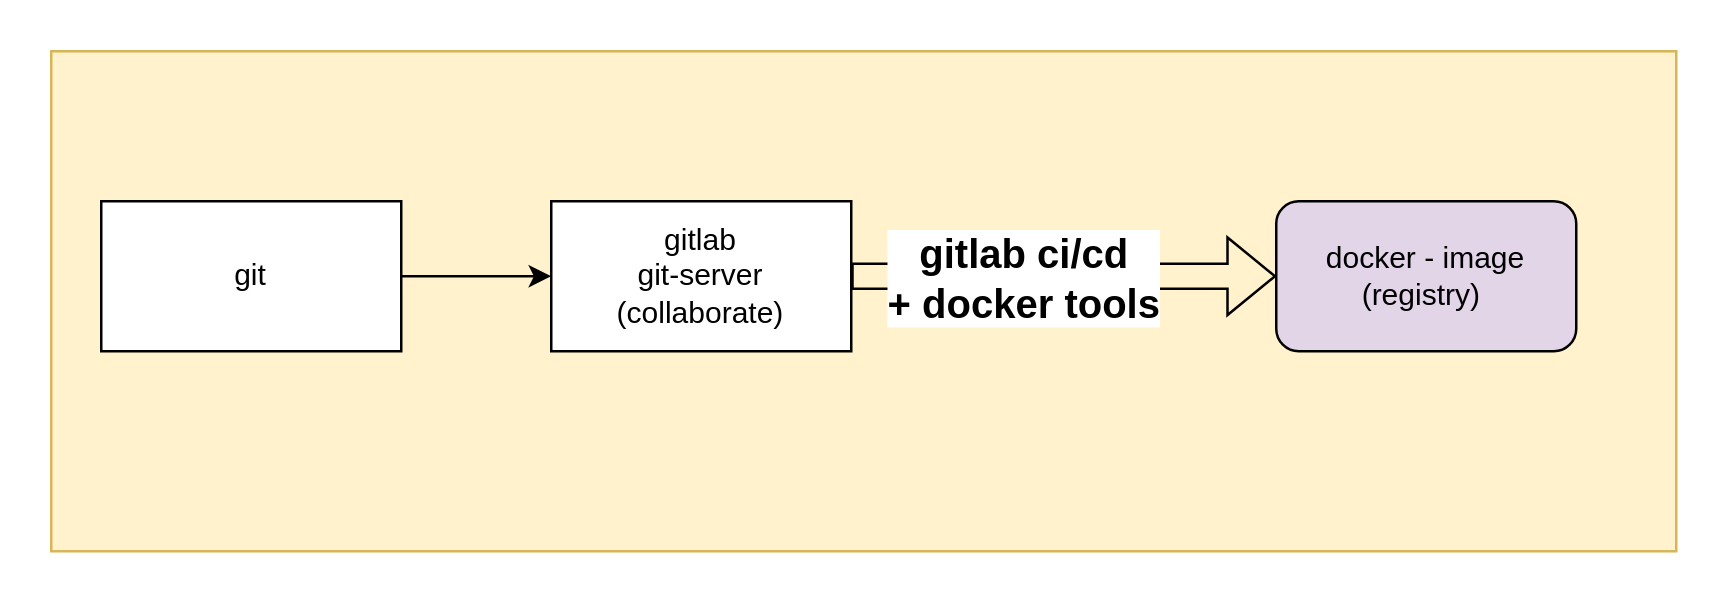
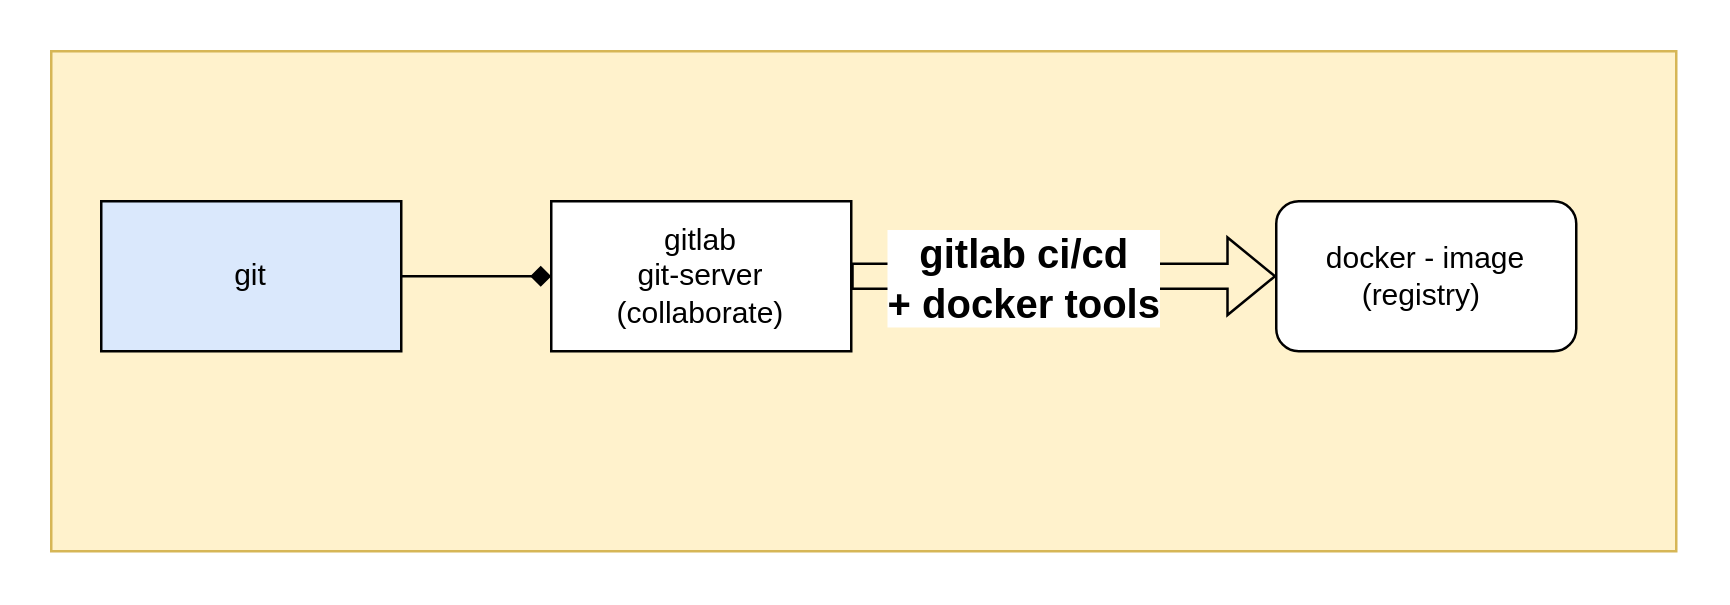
(251, 276) -> (251, 276)
(532, 276) -> (531, 276)
(1426, 276) -> (1426, 276)
